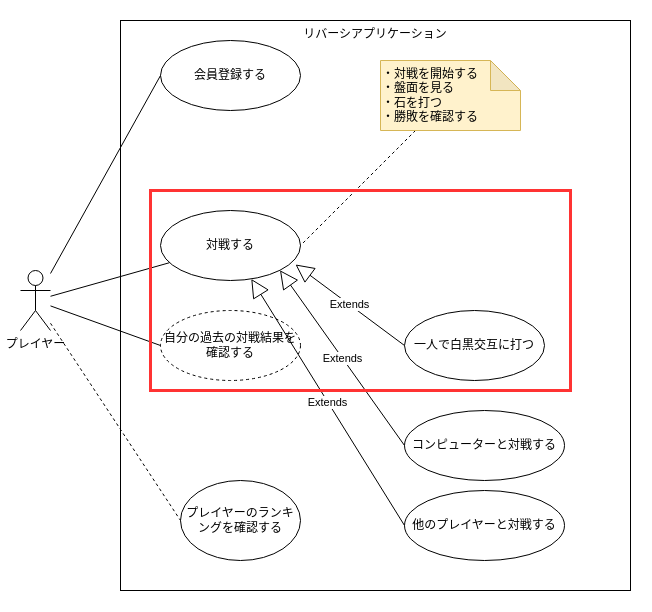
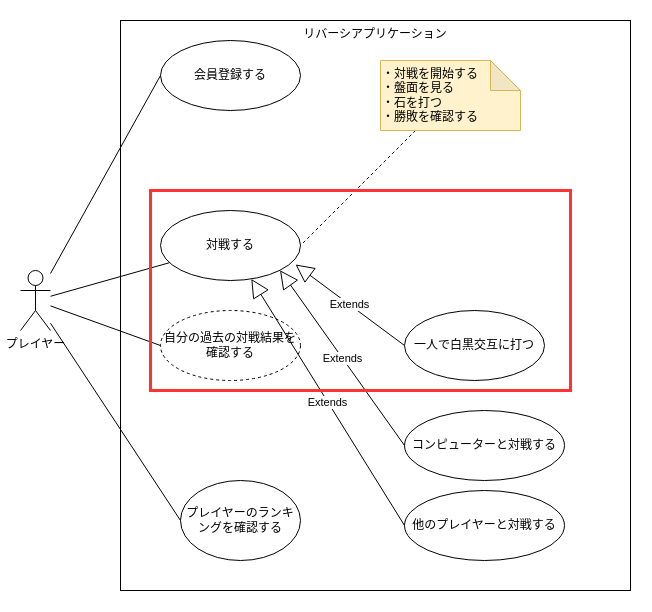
(115, 421) -> (115, 421)
